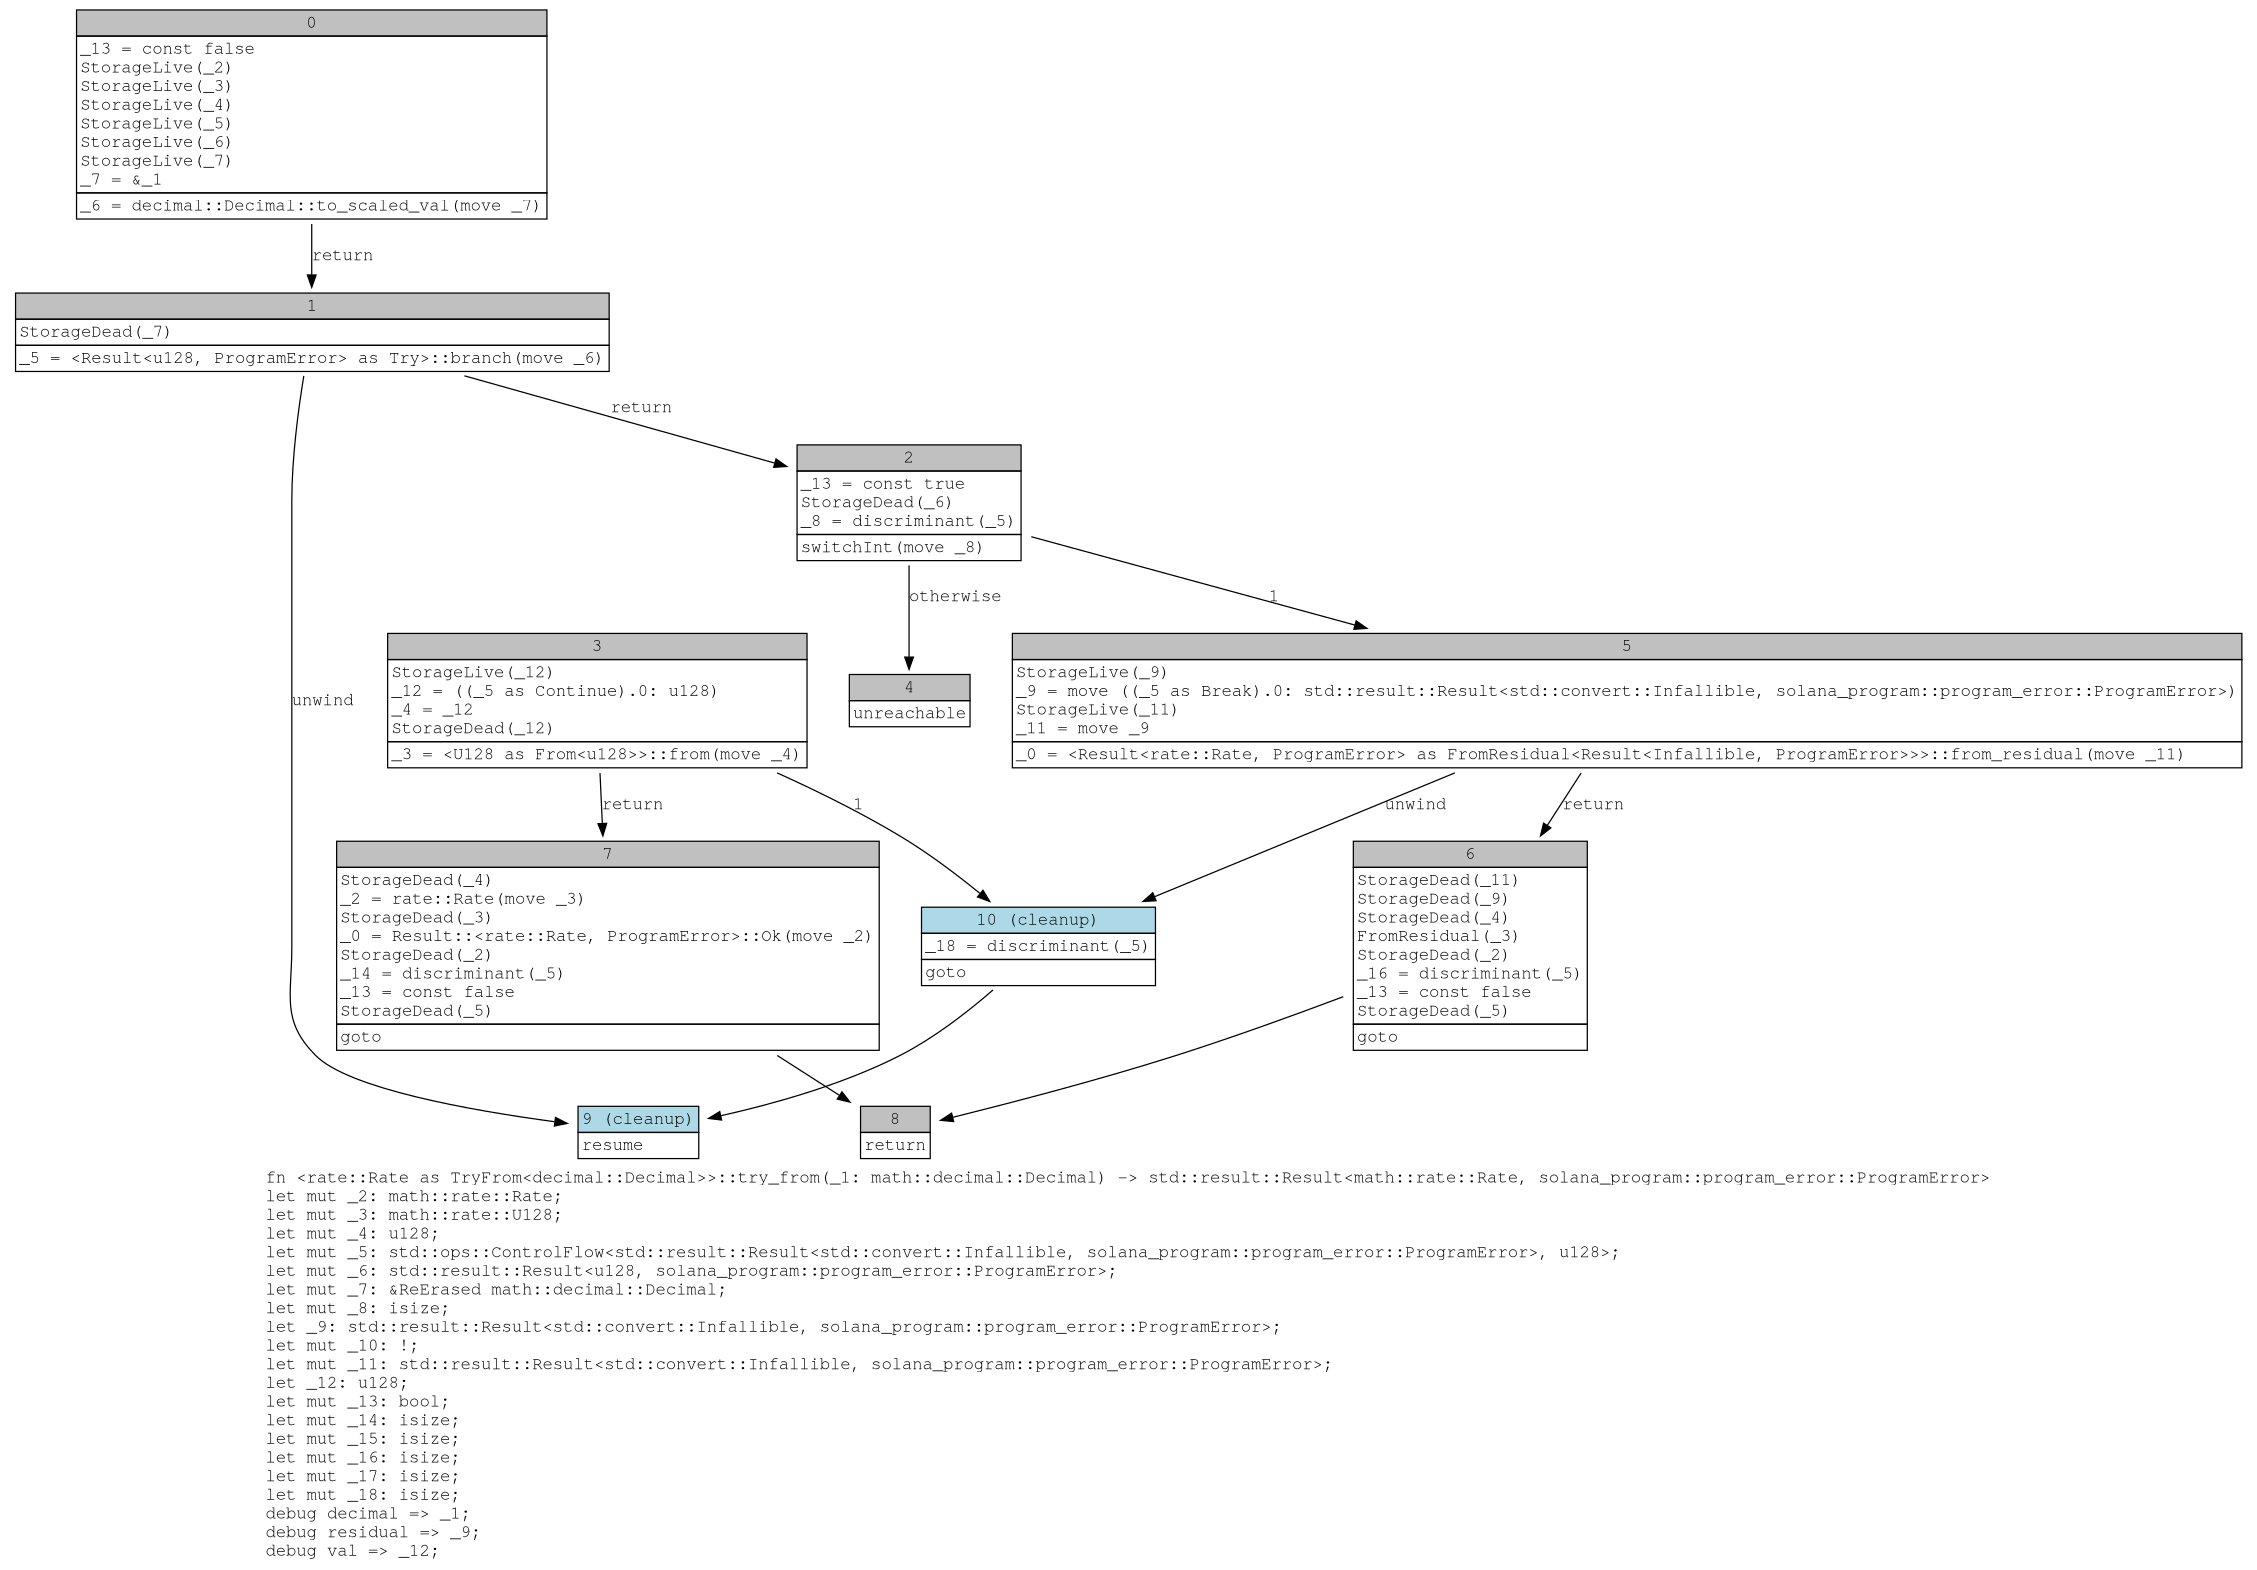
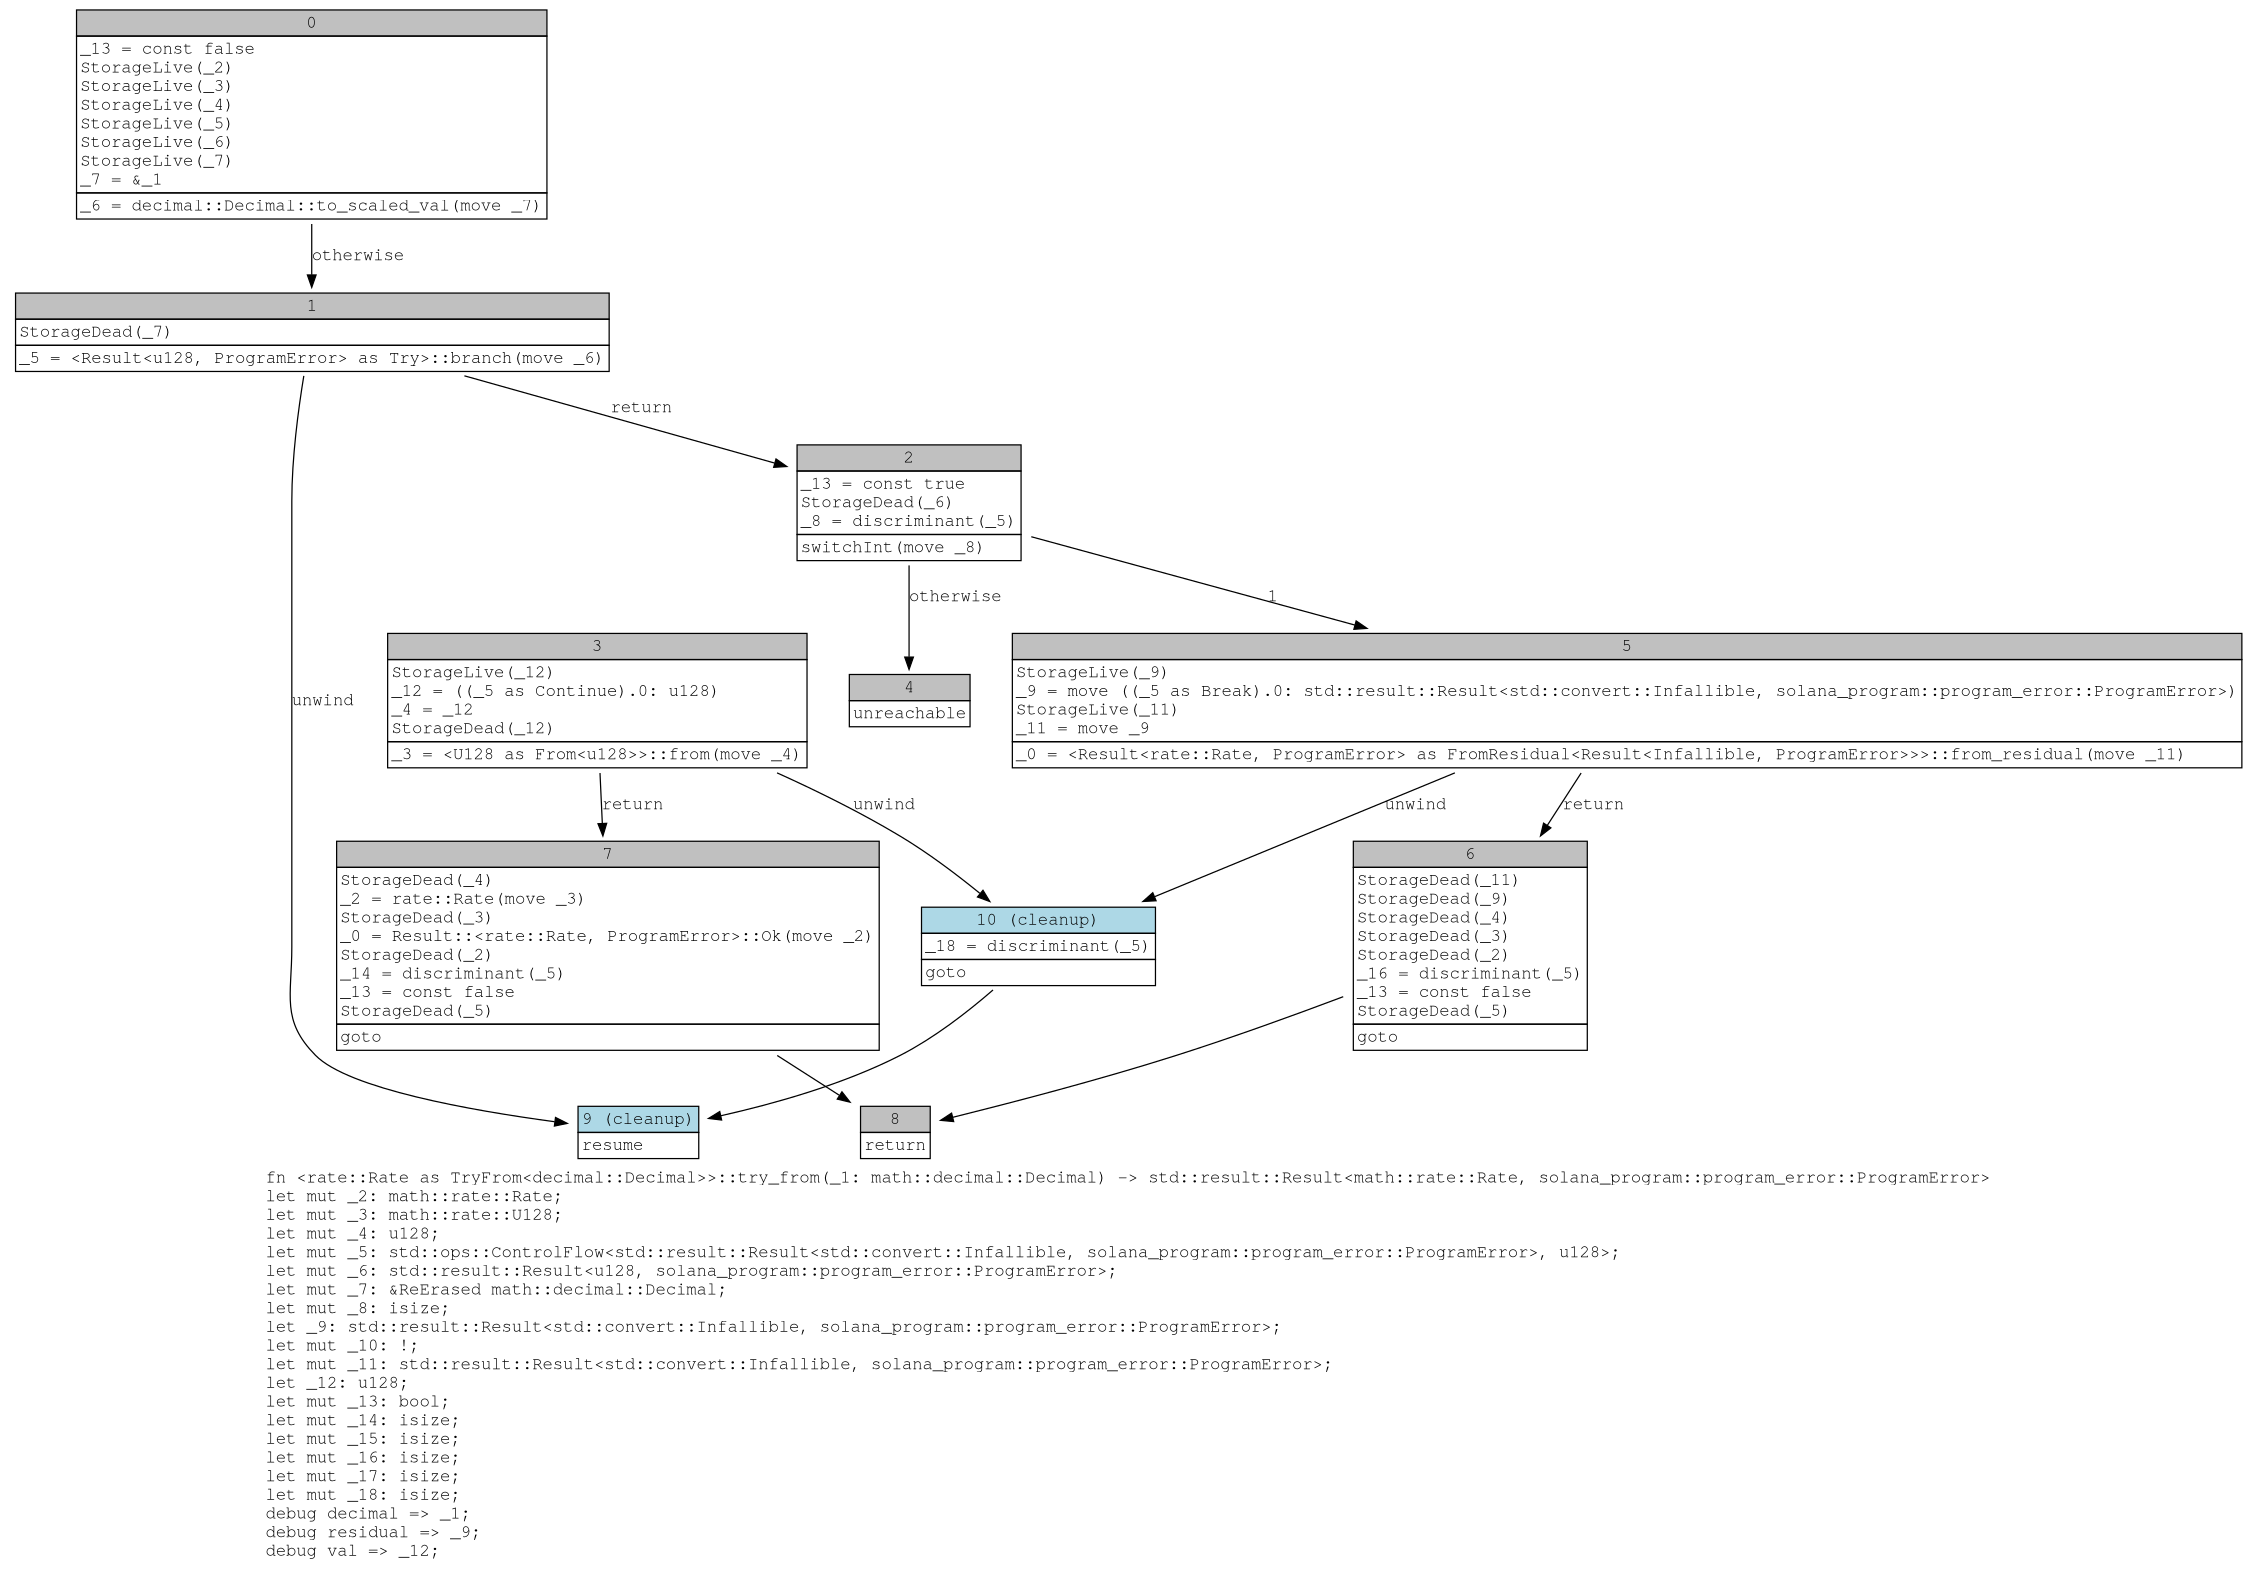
(343, 256) -> (358, 256)
(859, 805) -> (884, 805)
(1440, 936) -> (1434, 936)
